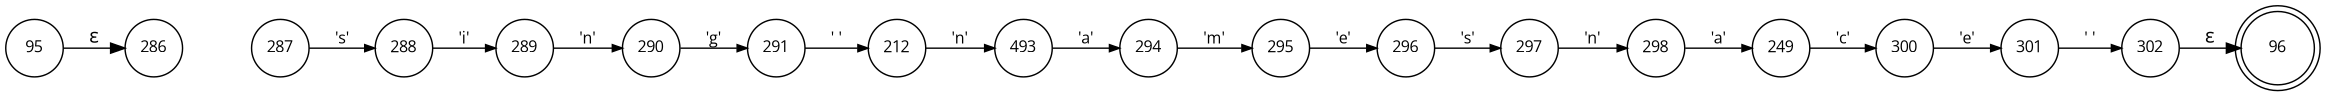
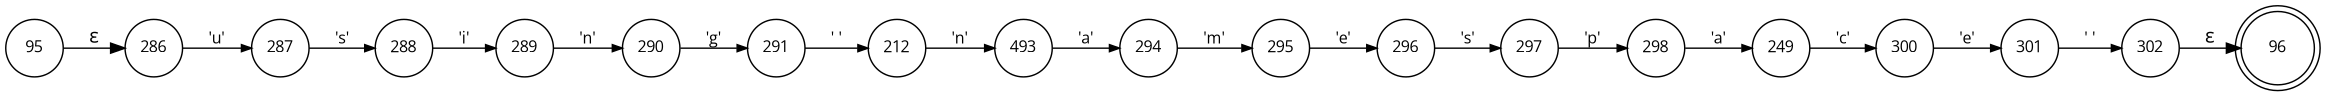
(1593, 40) -> (1593, 40)
none -> (212, 48)
